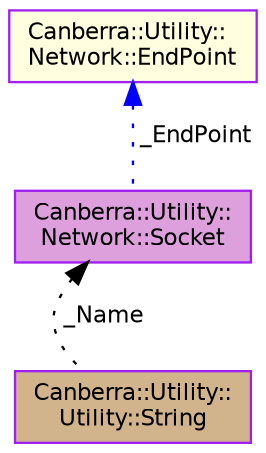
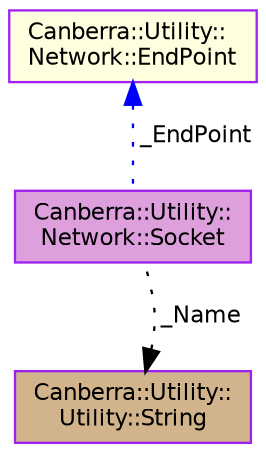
(55, 328) -> (154, 305)
